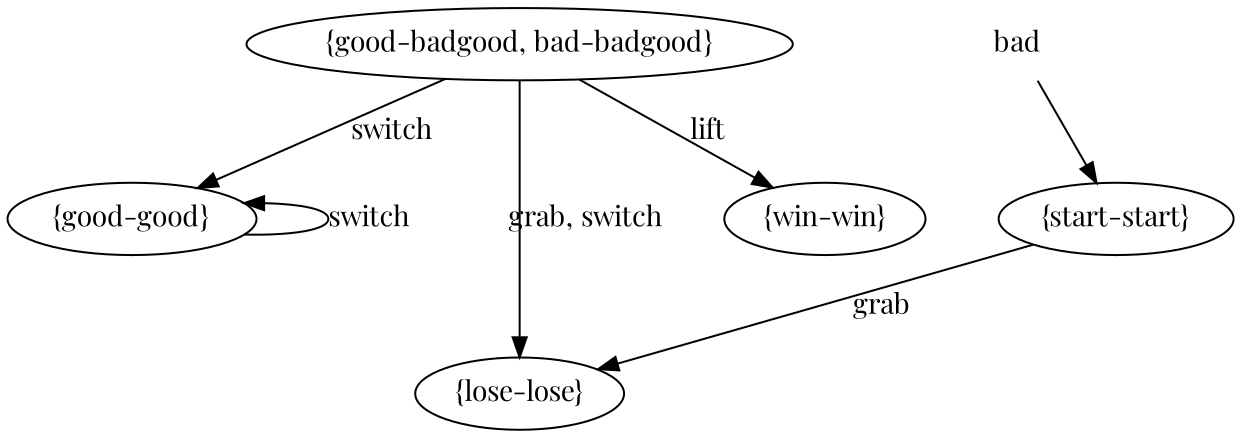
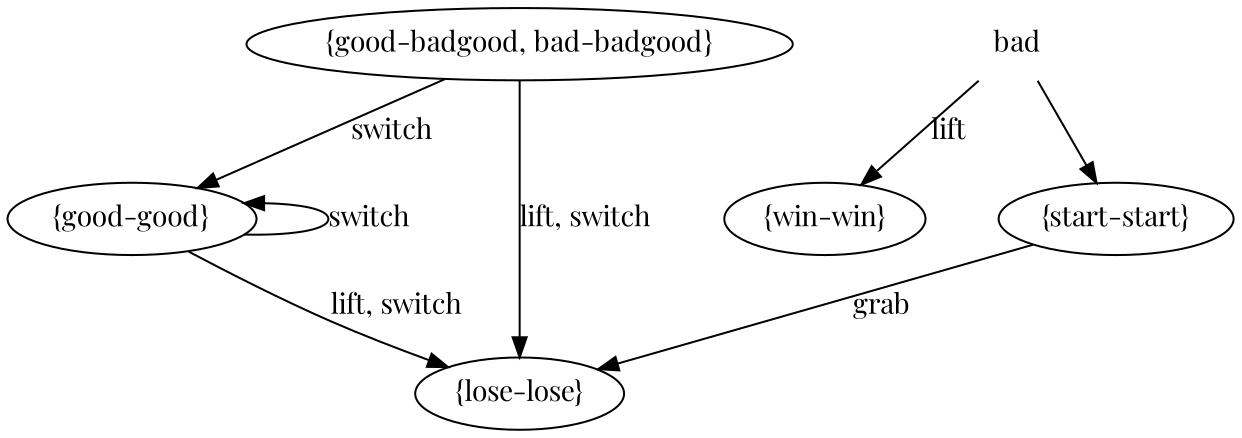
(667, 129) -> (928, 126)
(586, 219) -> (586, 219)
none -> (307, 311)
